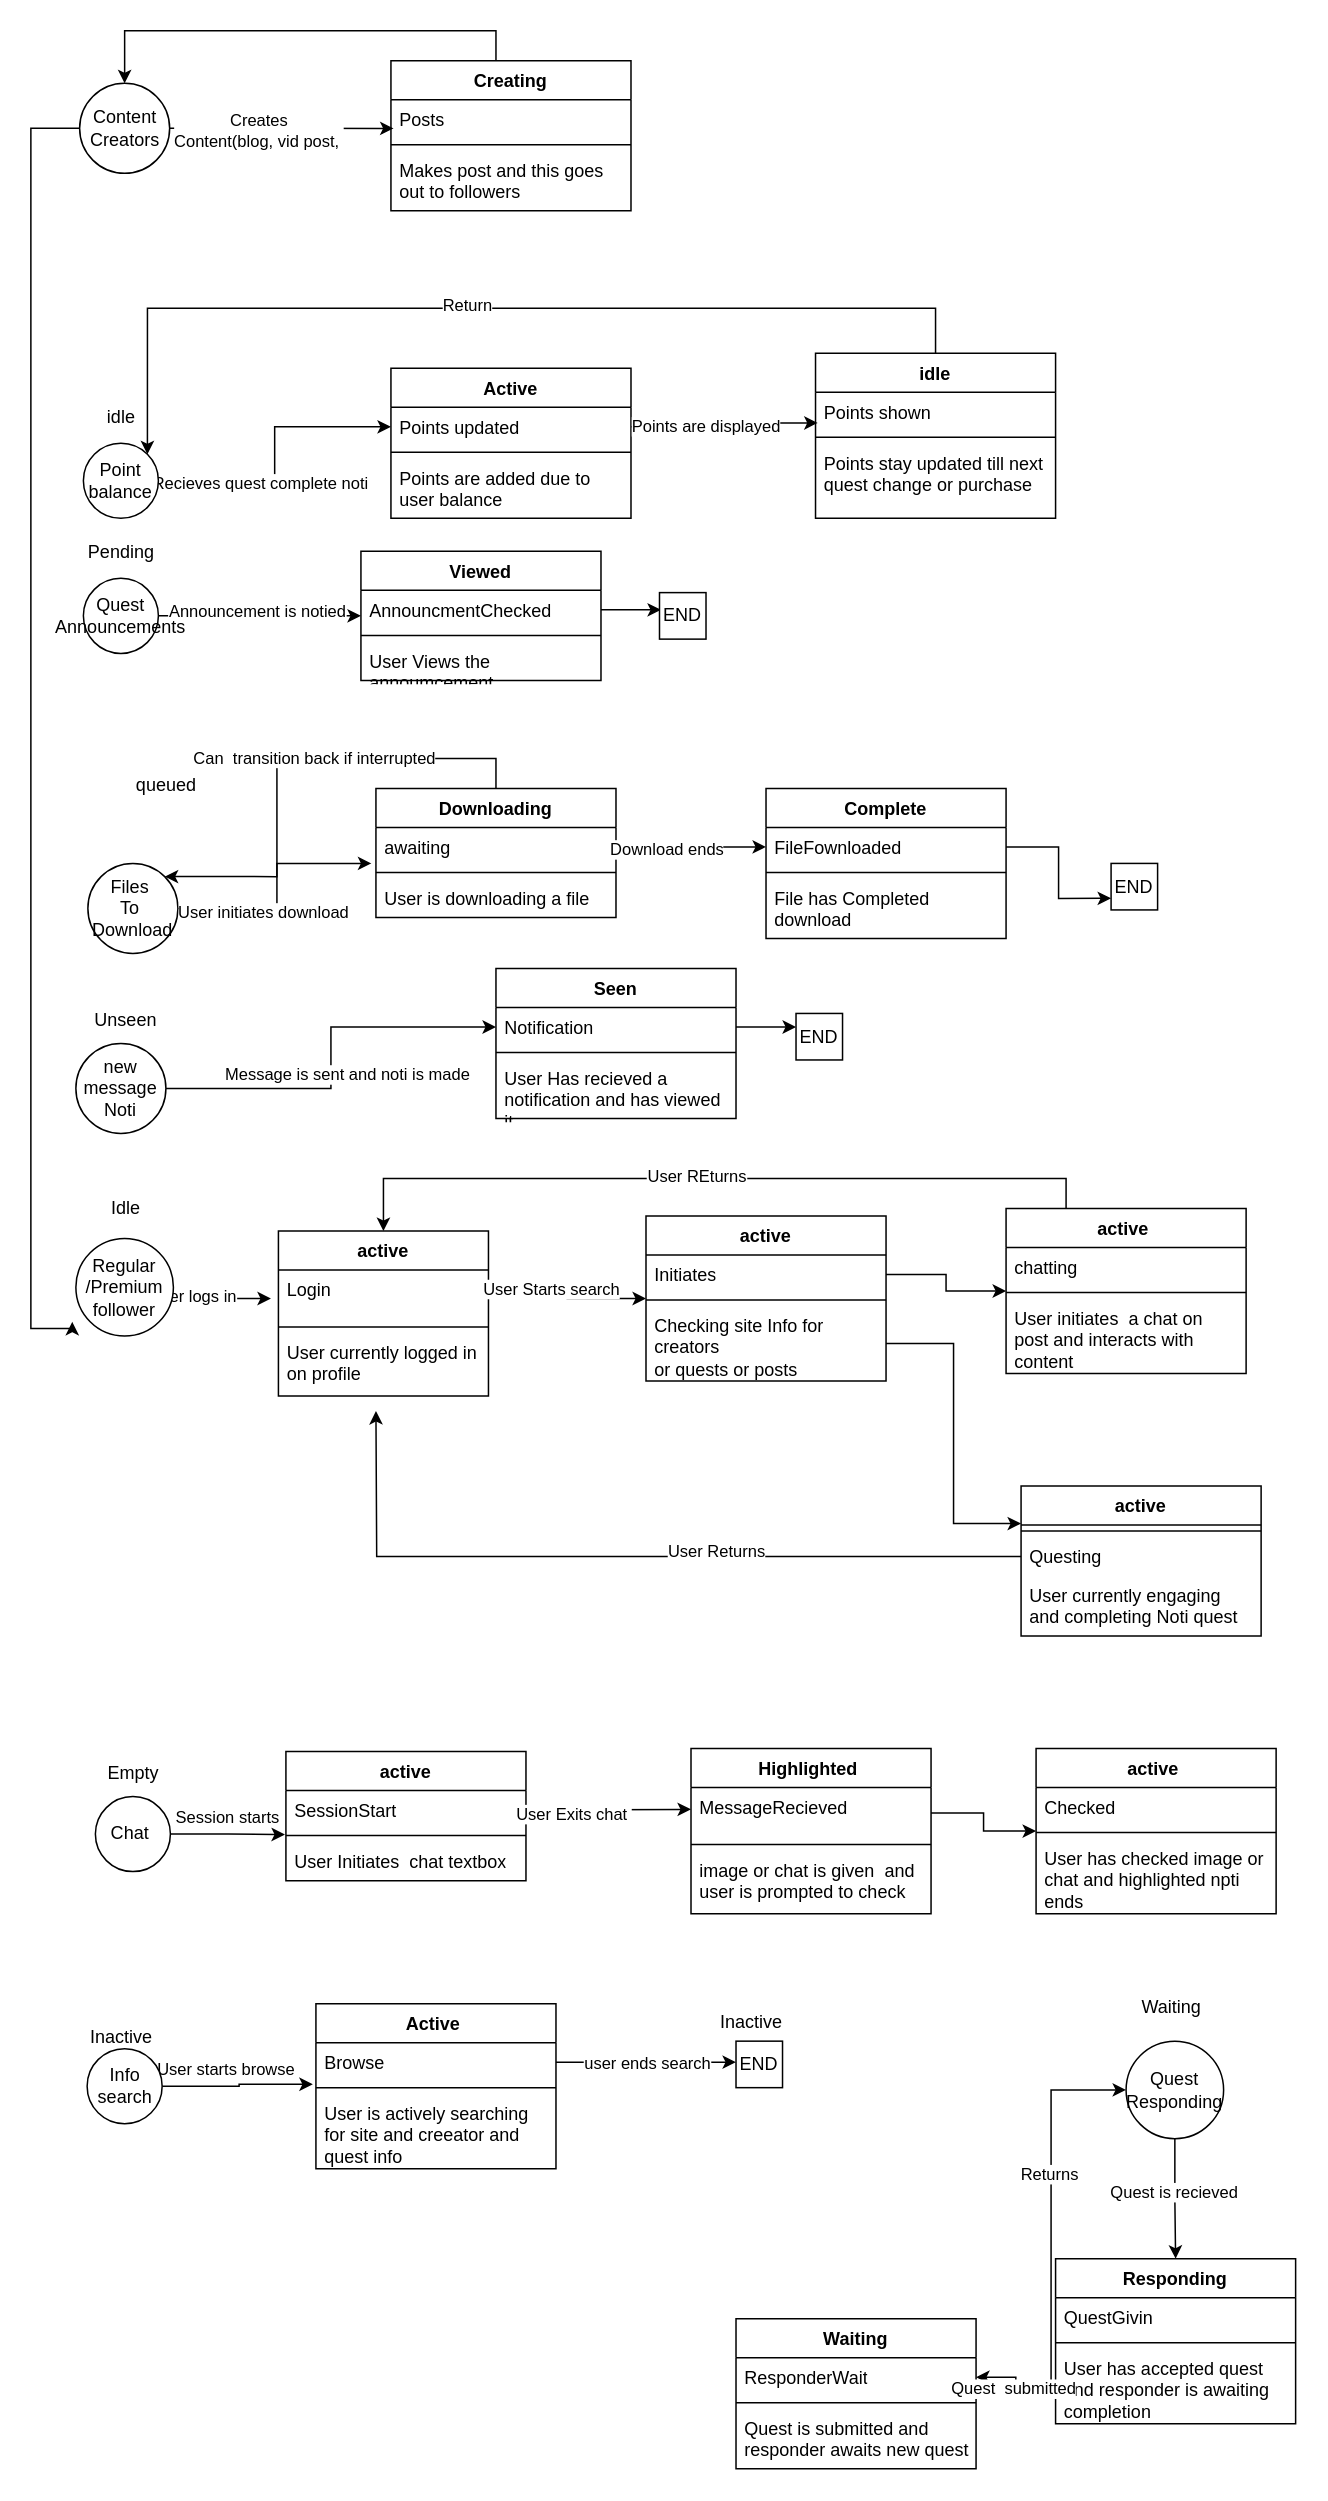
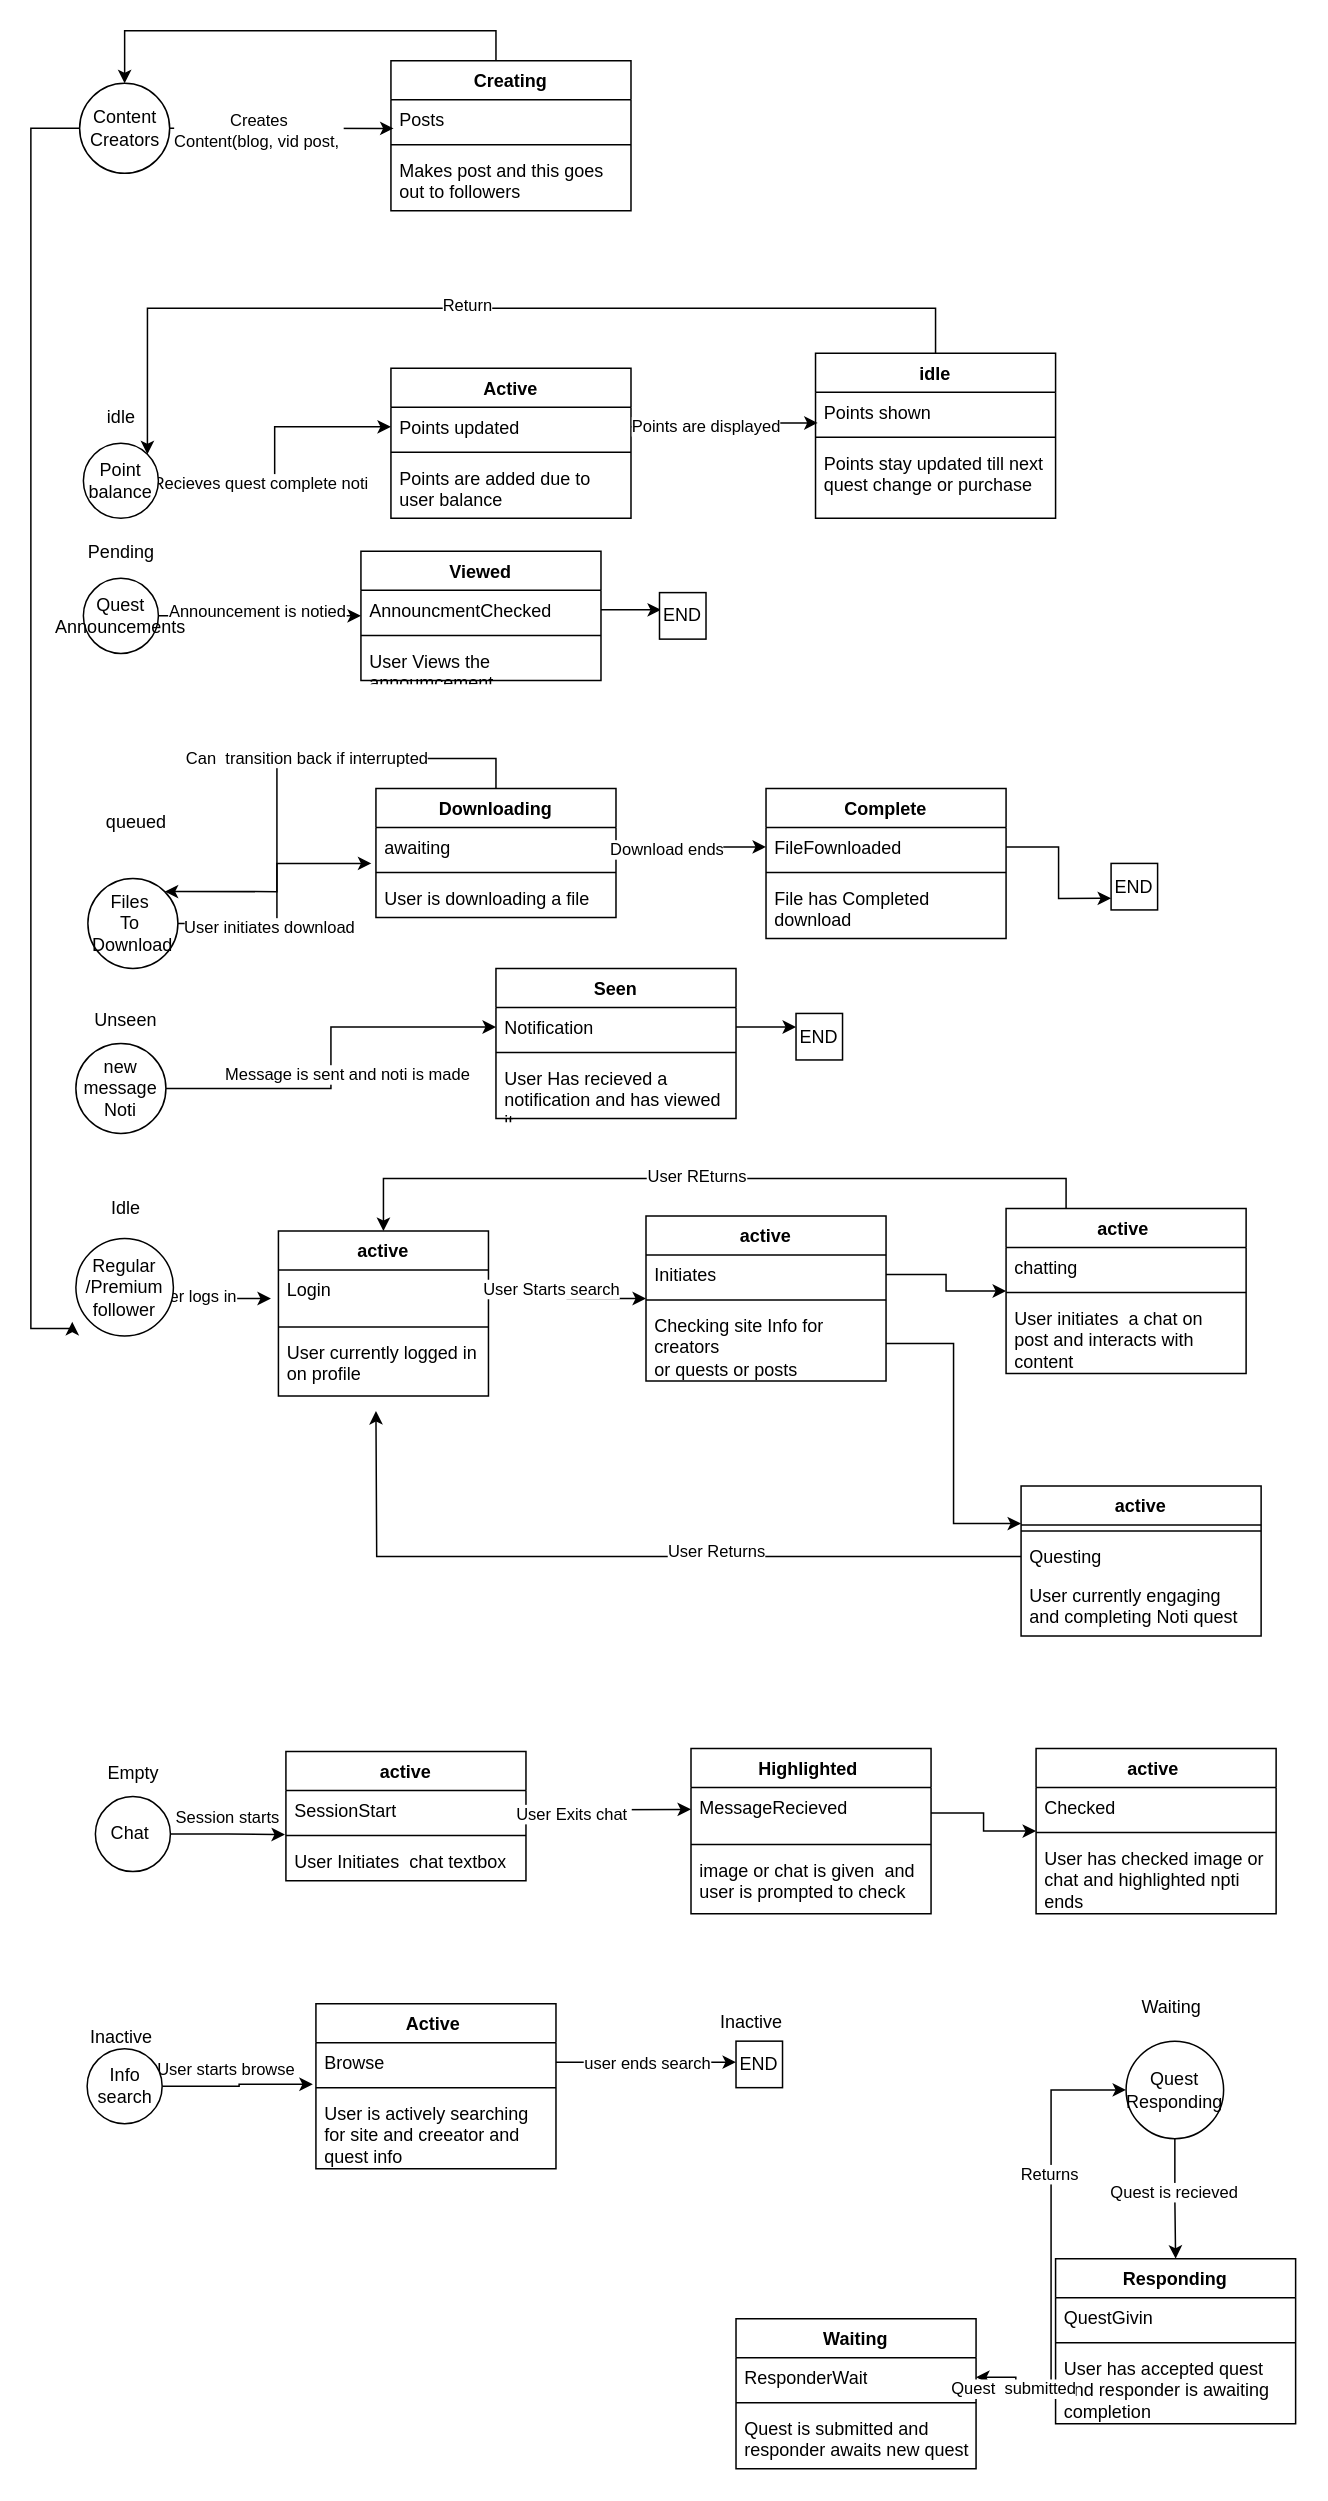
(166, 785) -> (136, 823)
(133, 908) -> (133, 923)
